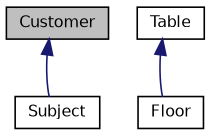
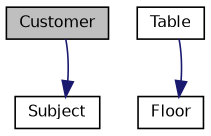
(47, 76) -> (68, 60)
(160, 76) -> (181, 60)
